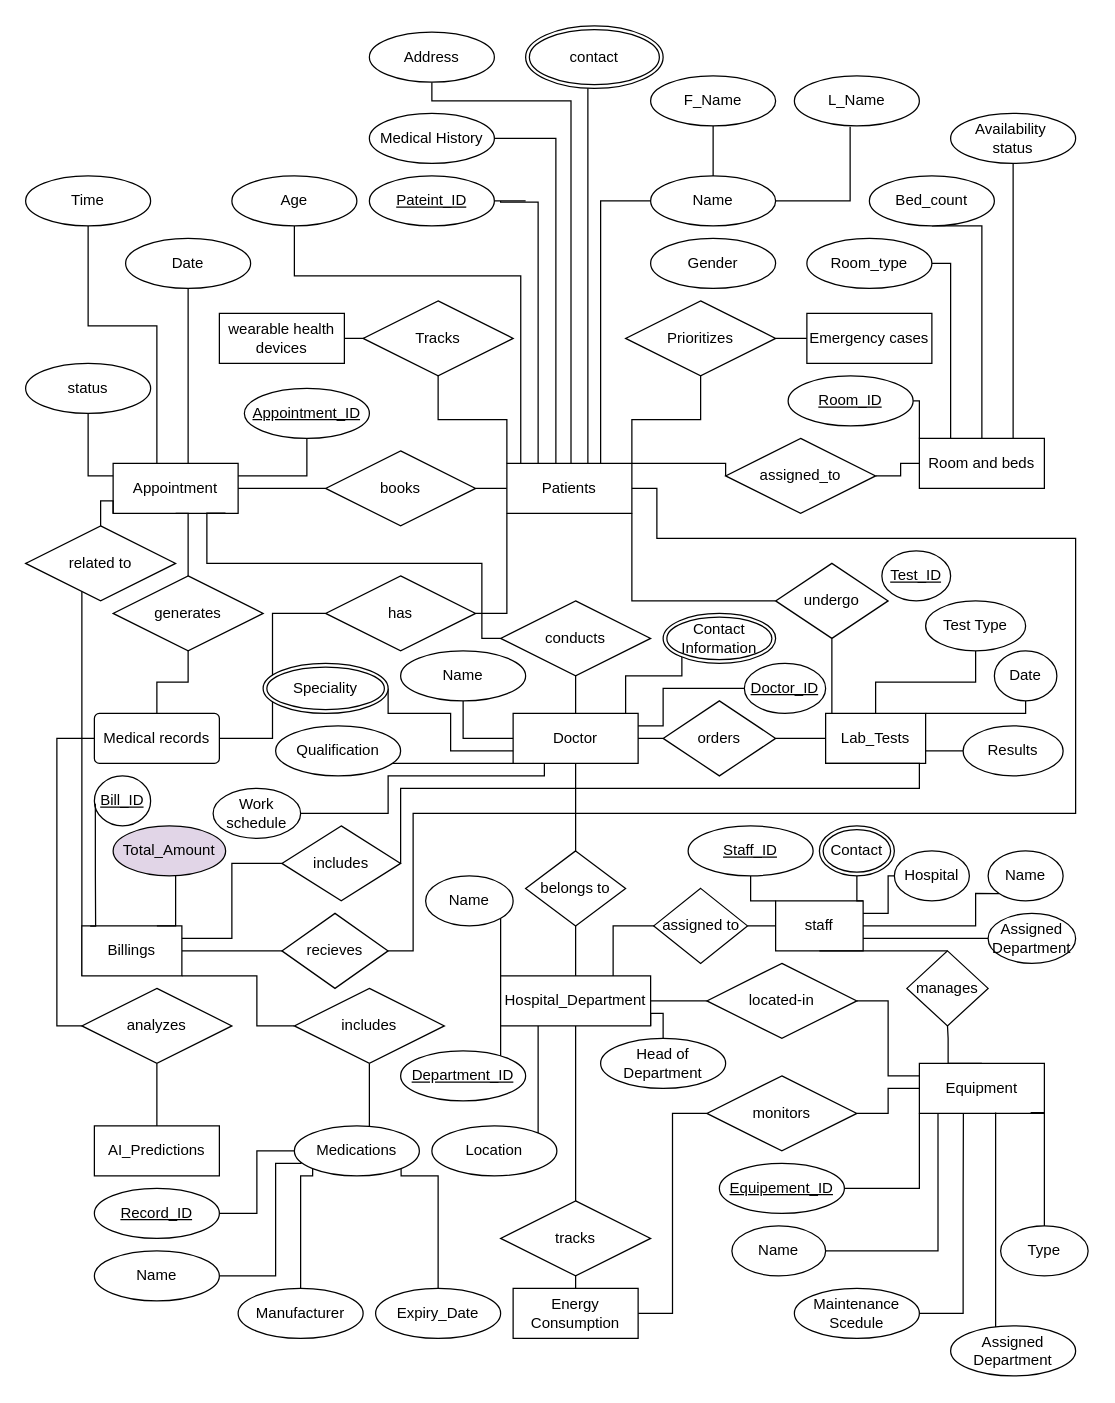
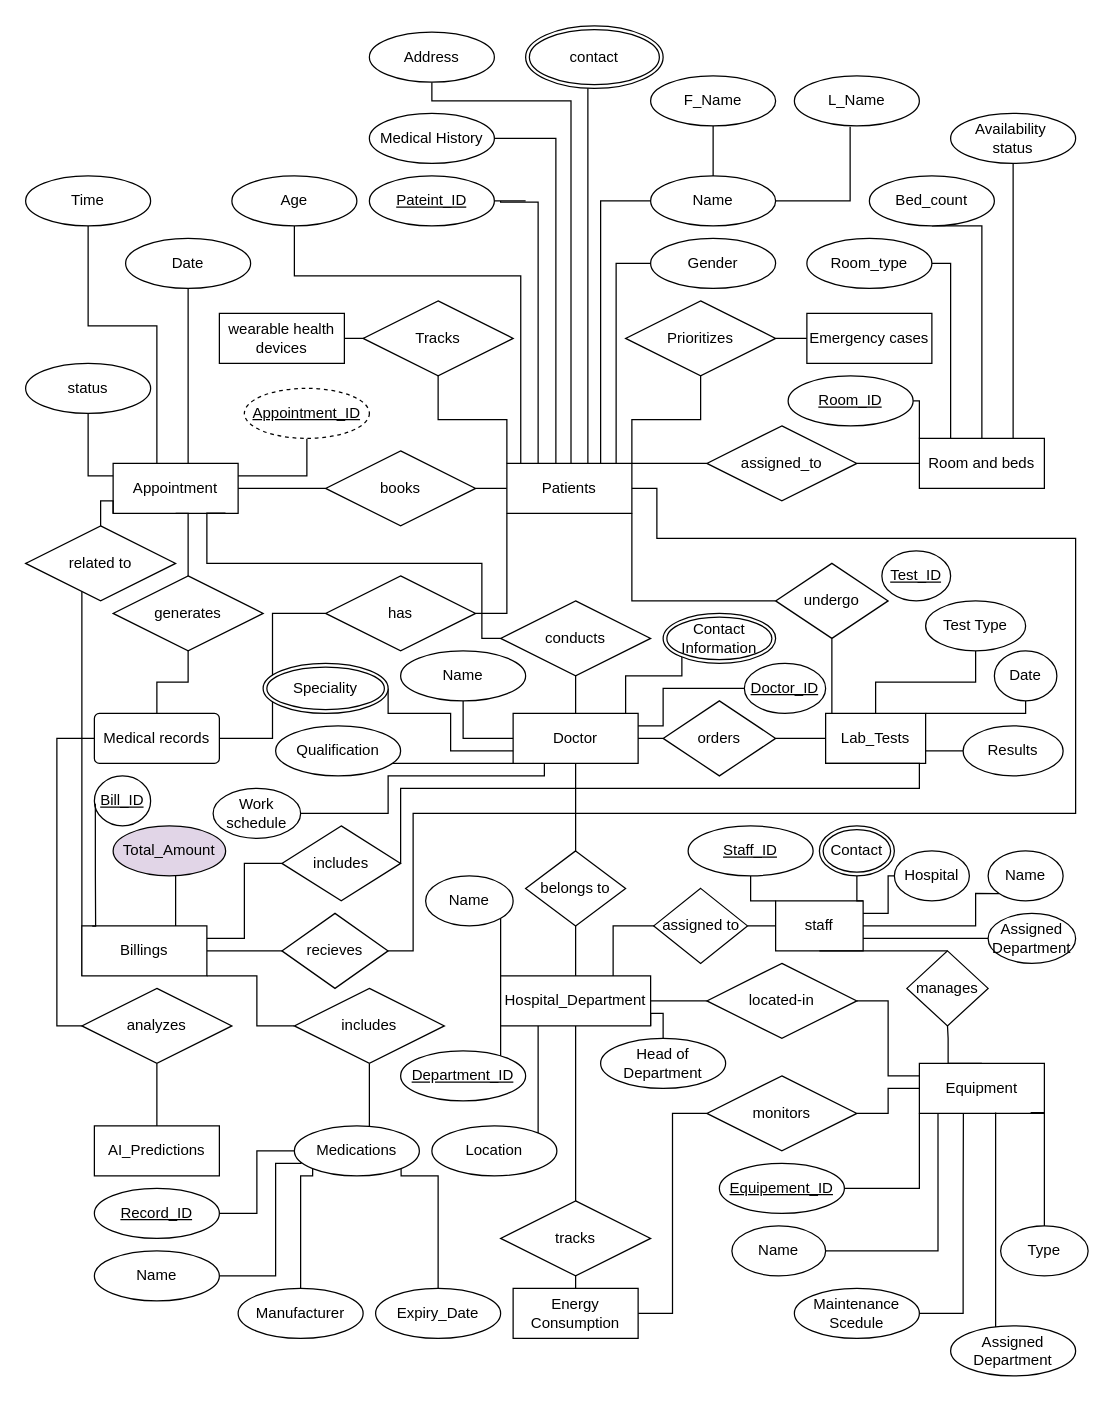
none -> (616, 346)
(307, 413) -> (307, 413)
(801, 476) -> (782, 463)
(132, 951) -> (144, 951)
